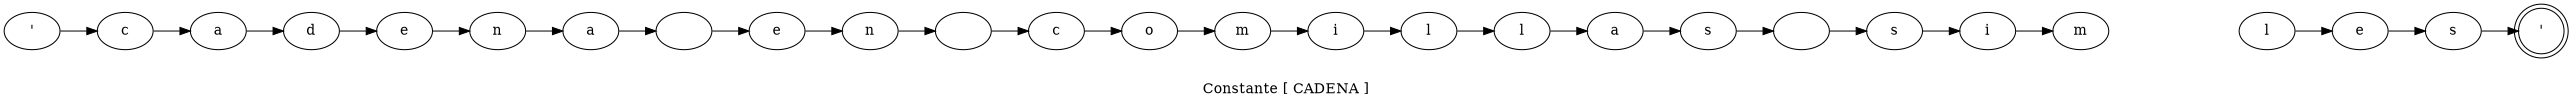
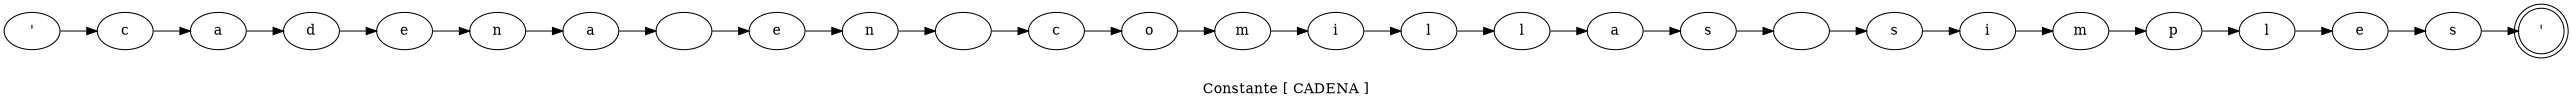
none -> (2174, 31)
